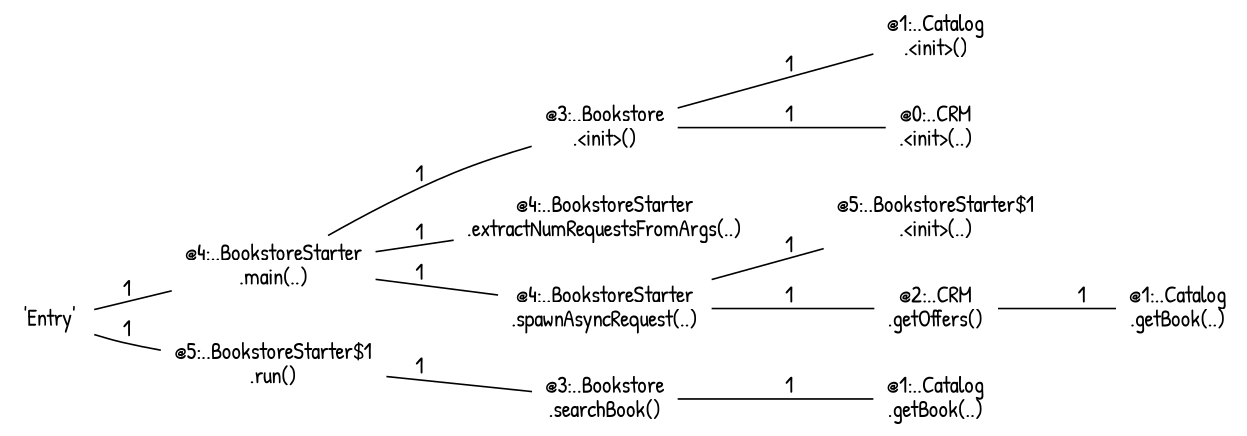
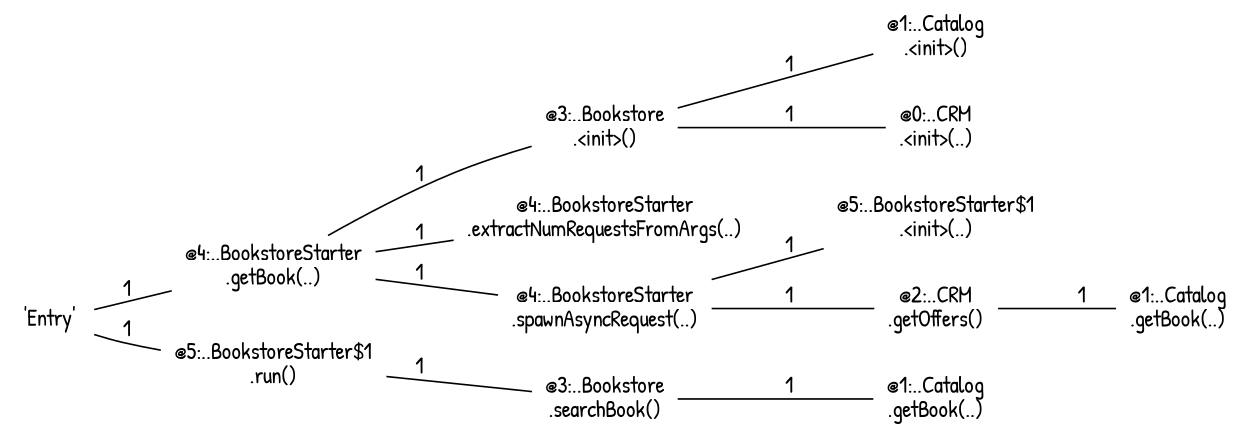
(274, 267) -> (274, 267)
